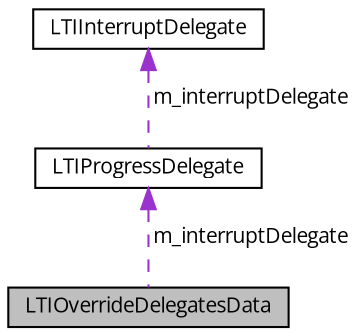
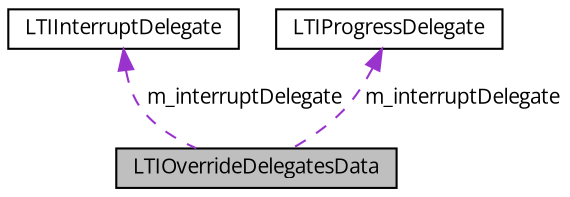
(148, 109) -> (150, 119)
